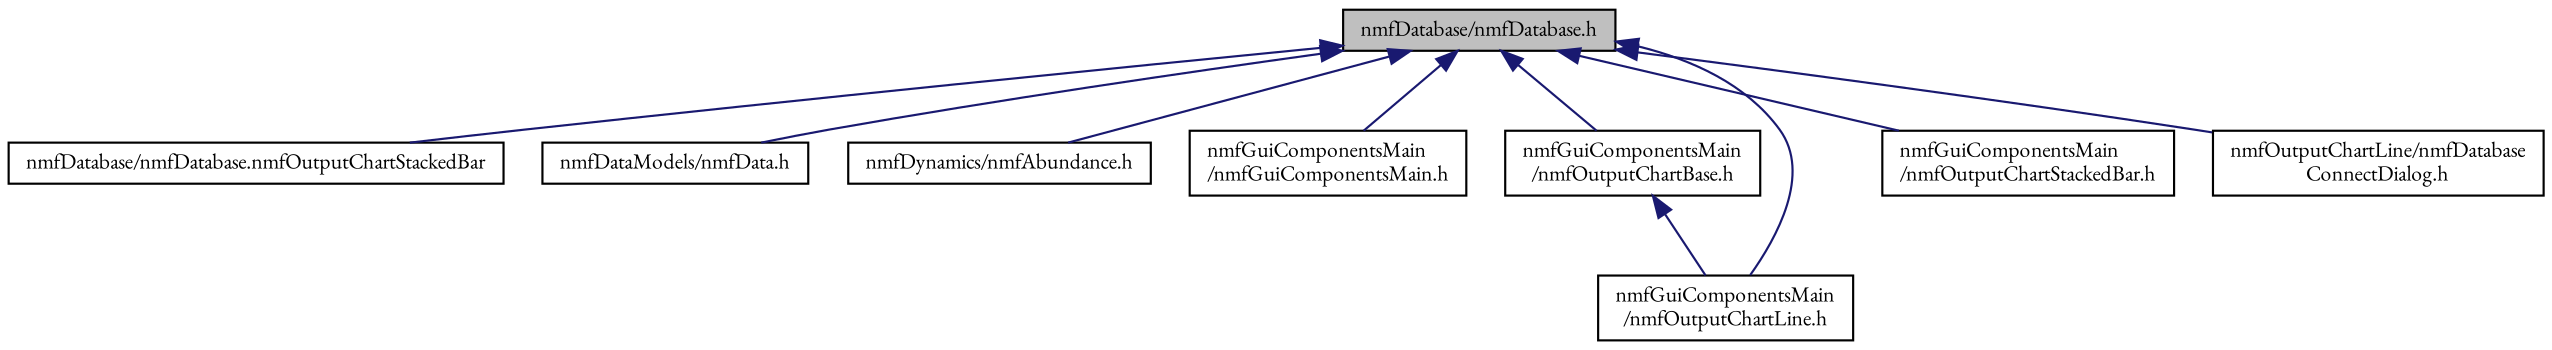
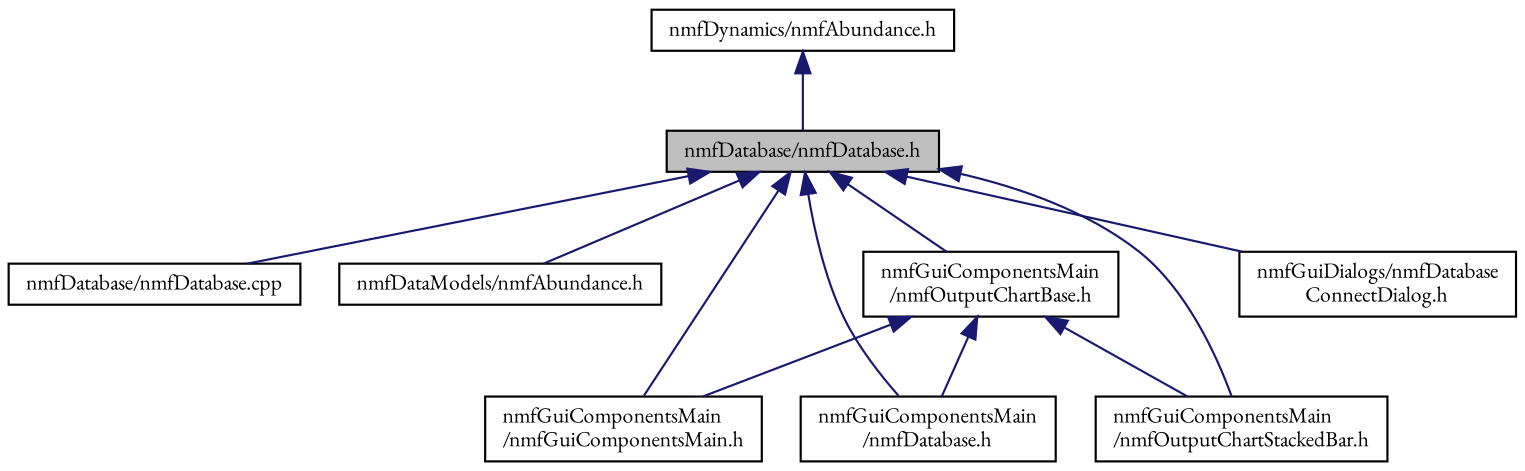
(1229, 100) -> (803, 102)
(256, 163) -> (155, 284)
(675, 163) -> (500, 284)
(2378, 163) -> (1378, 284)
(1726, 308) -> (928, 429)
none -> (797, 360)
none -> (1126, 362)
